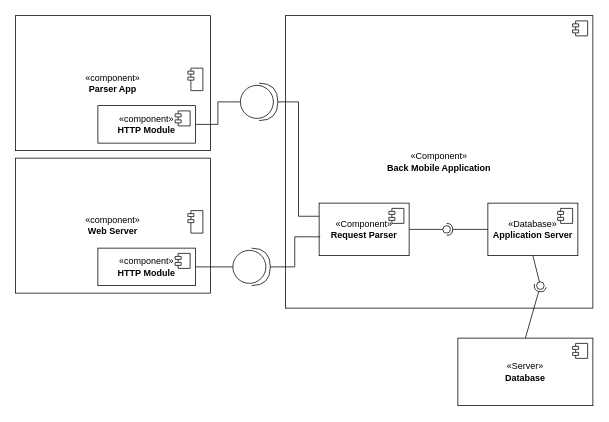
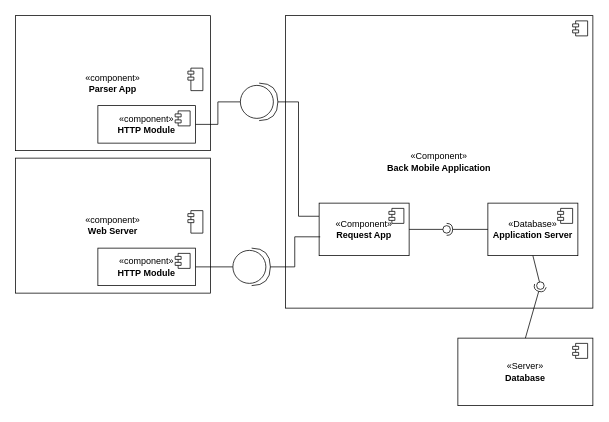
(364, 229) -> (364, 229)
